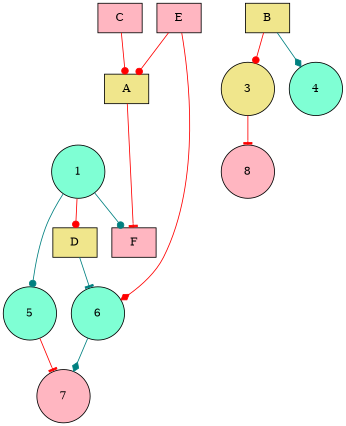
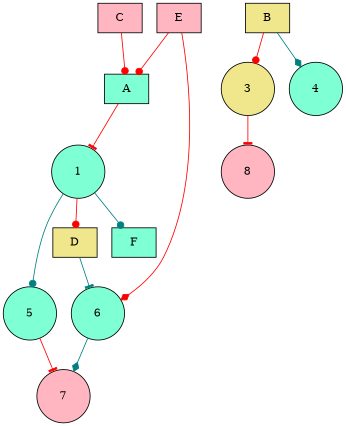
(127, 89) -> (127, 89)
(130, 164) -> (106, 124)
(134, 243) -> (134, 243)
